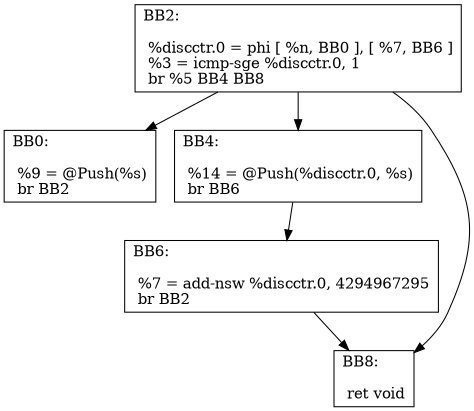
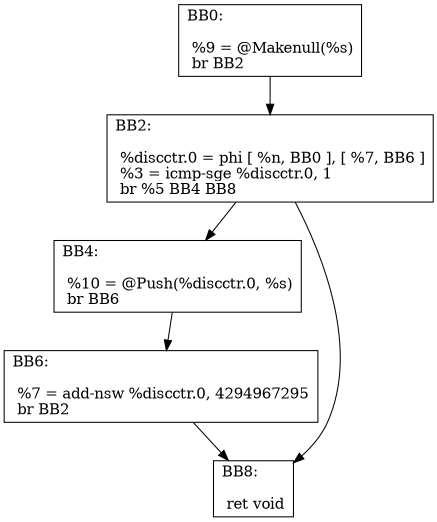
(186, 109) -> (270, 90)
(80, 174) -> (270, 48)
(298, 174) -> (178, 284)
